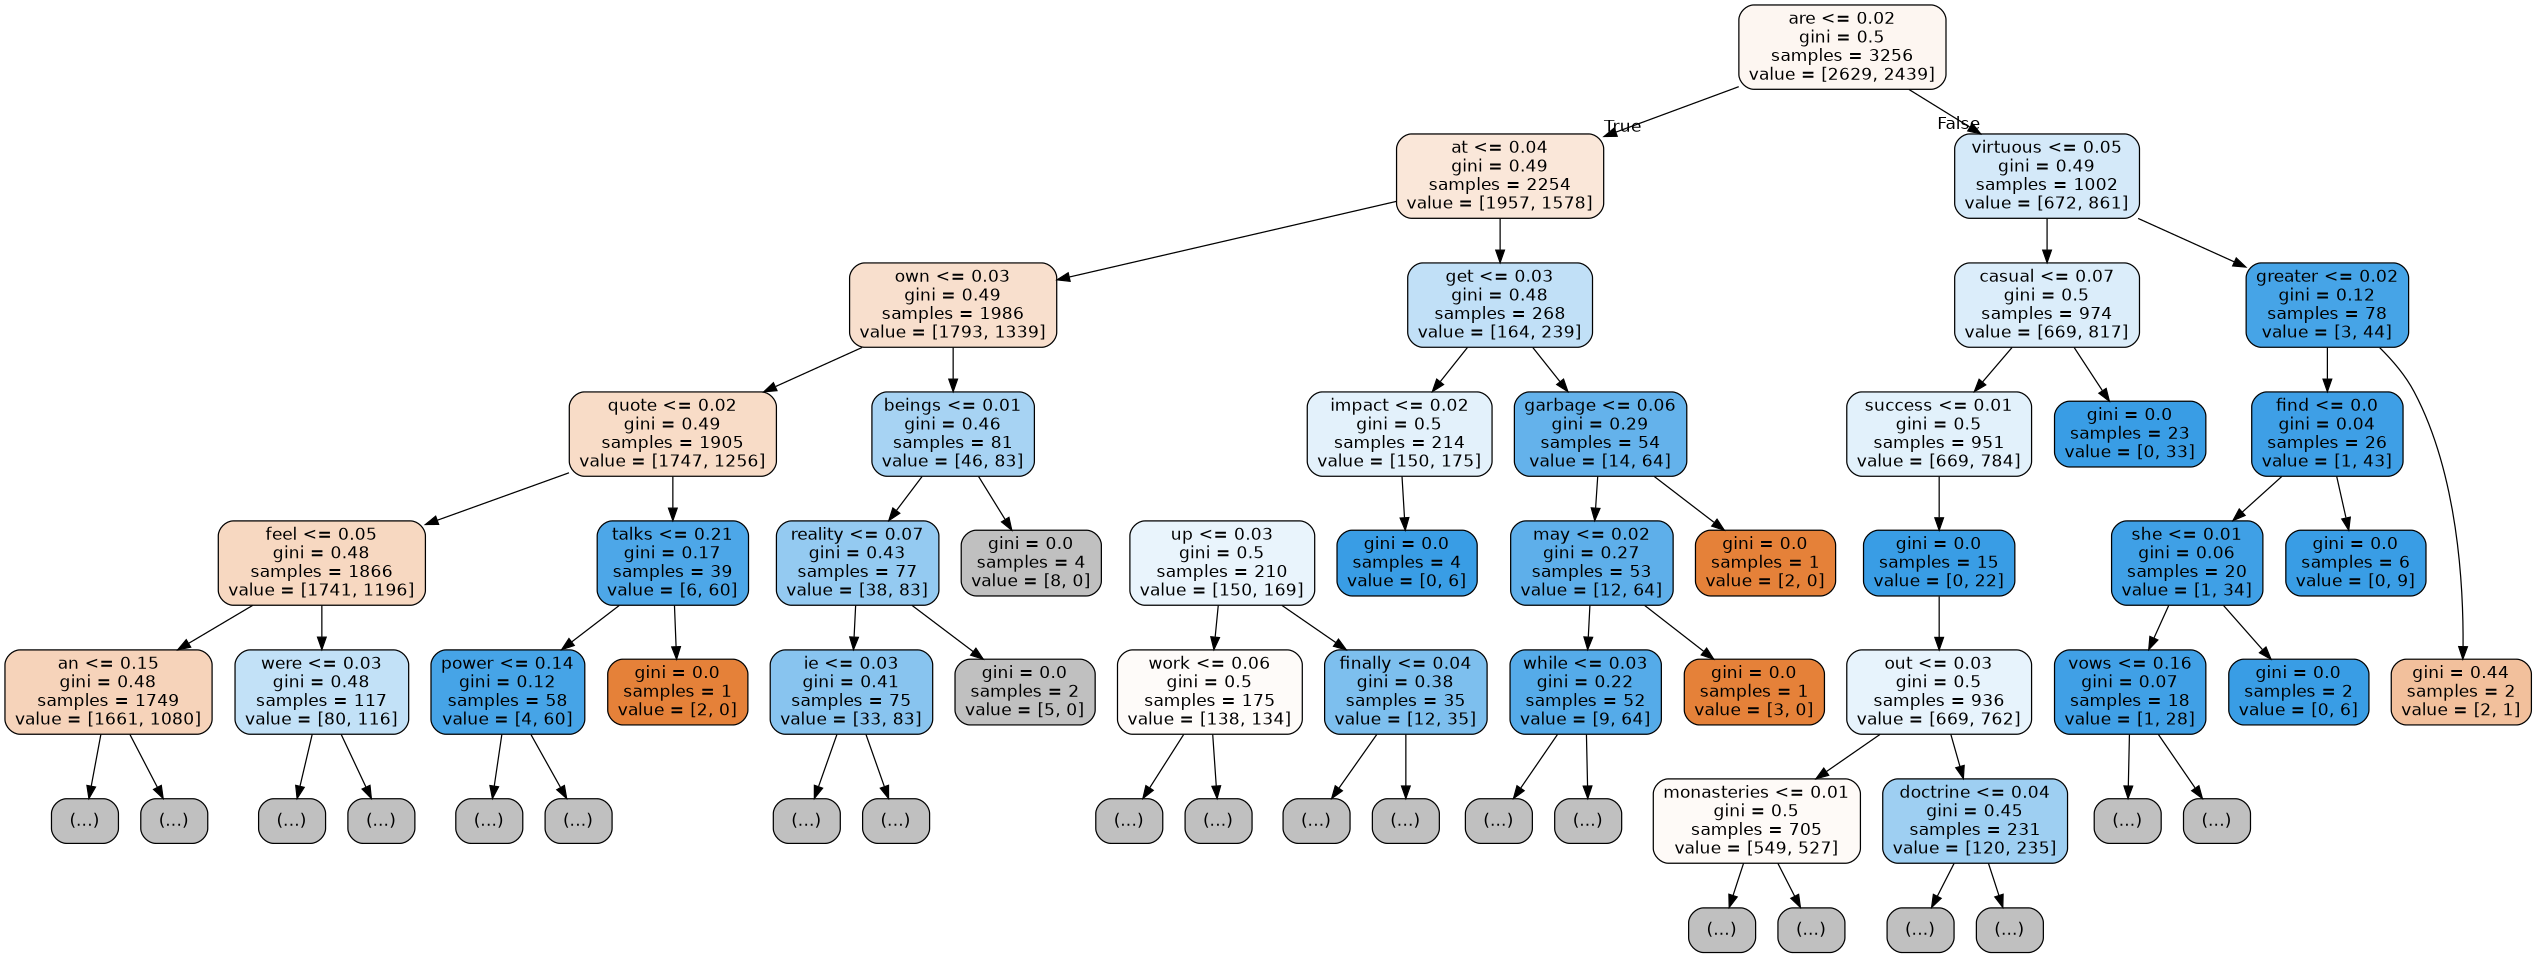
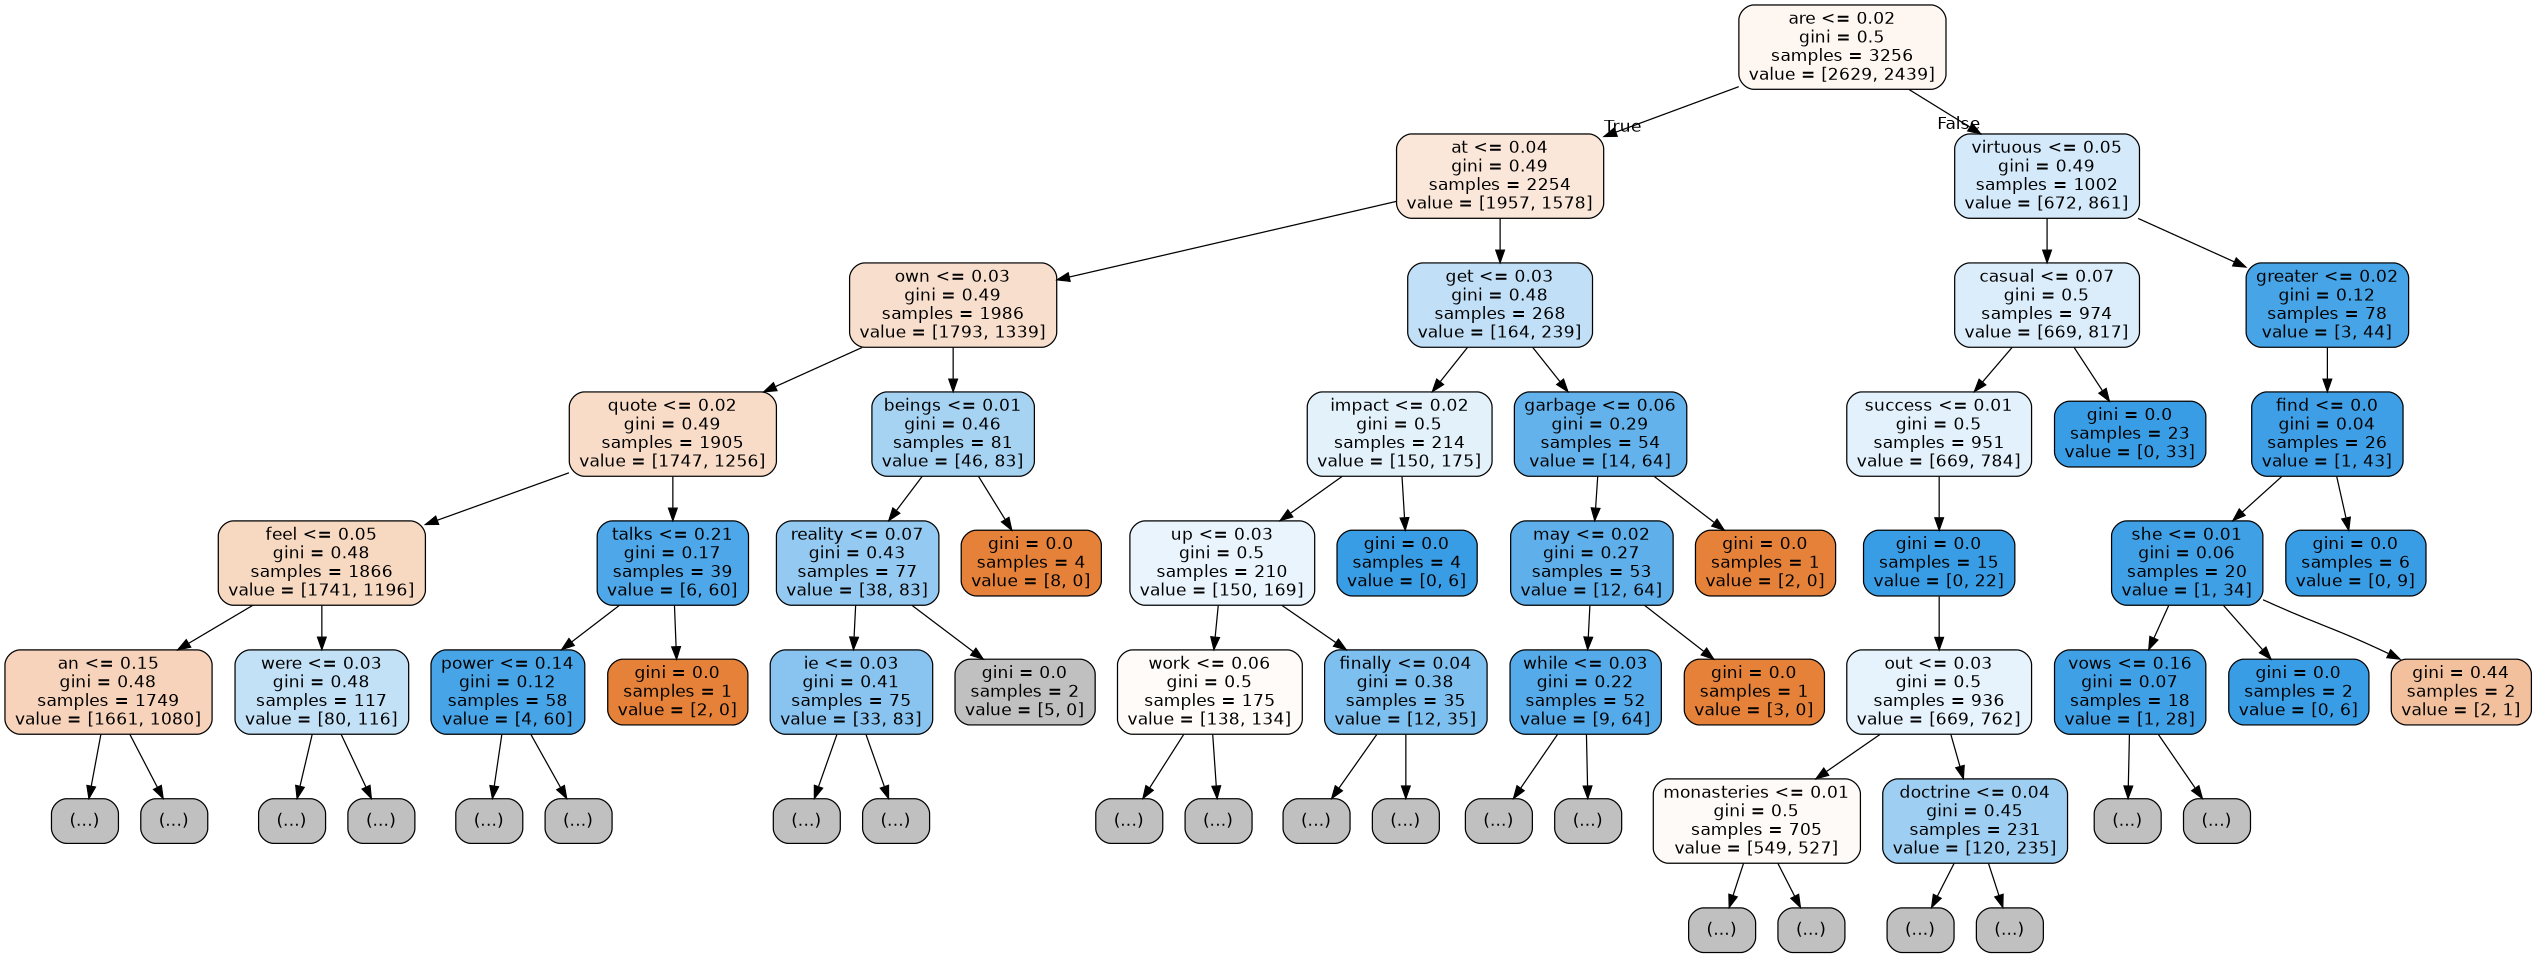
(2448, 489) -> (2326, 626)
none -> (1316, 495)
(1031, 563) -> (1031, 563)
